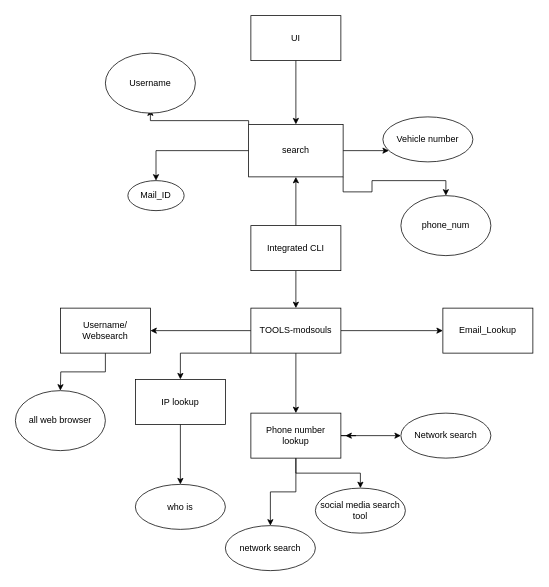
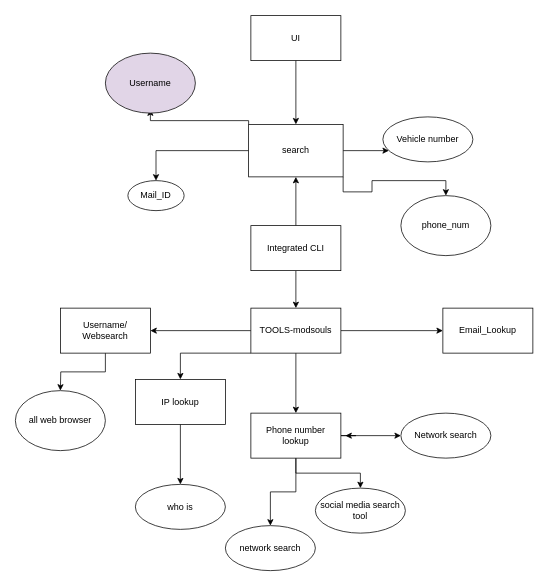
(150, 83) -> (150, 83)
